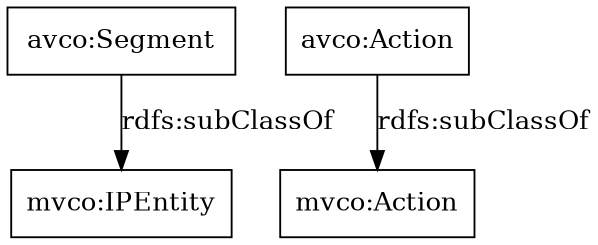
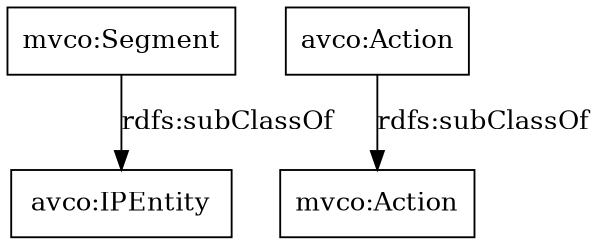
(121, 41) -> (121, 41)
(121, 204) -> (121, 204)
